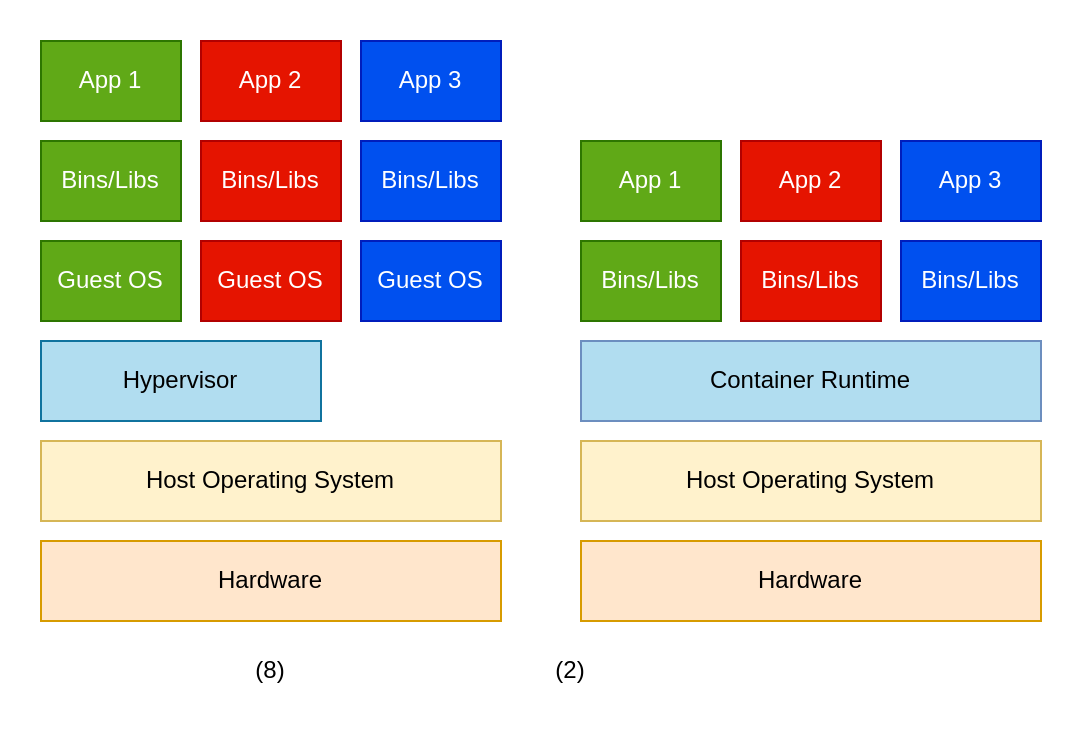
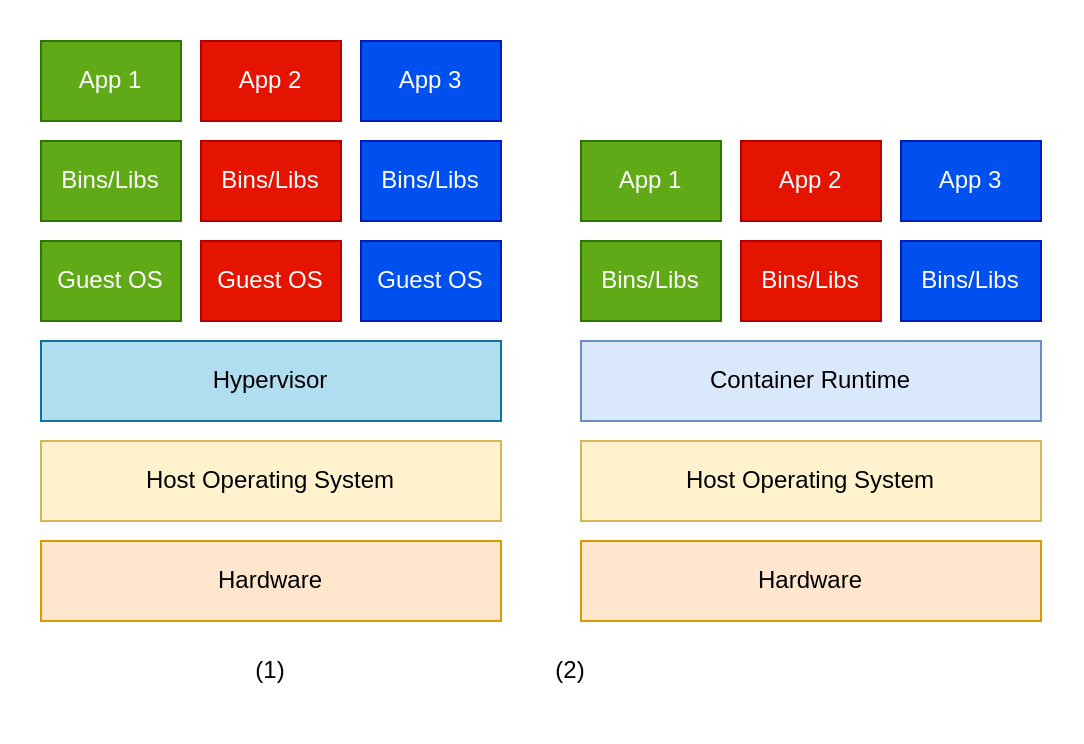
(181, 381) -> (271, 381)
(811, 381) -> (811, 381)
(271, 671) -> (271, 671)
